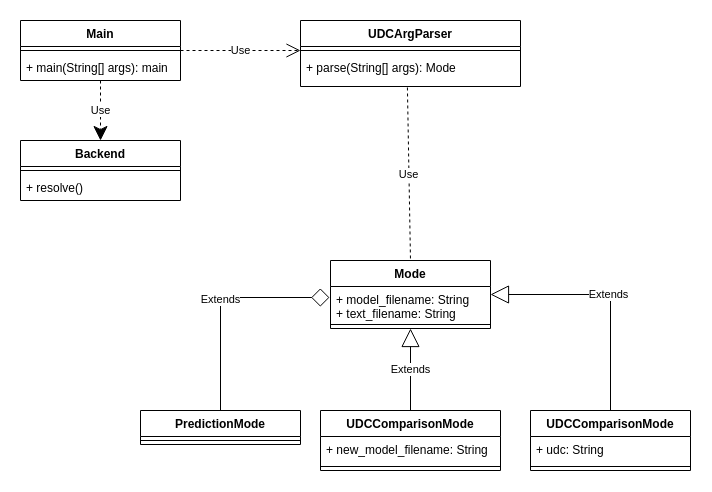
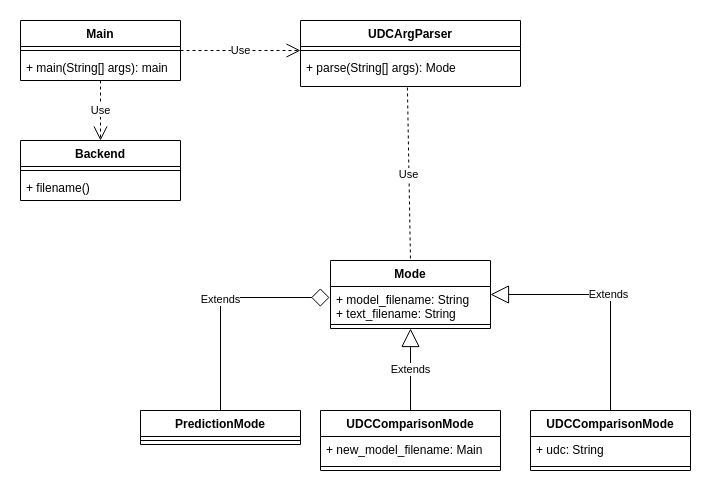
(101, 128) -> (101, 131)
(60, 189) -> (62, 189)
(410, 451) -> (403, 451)
